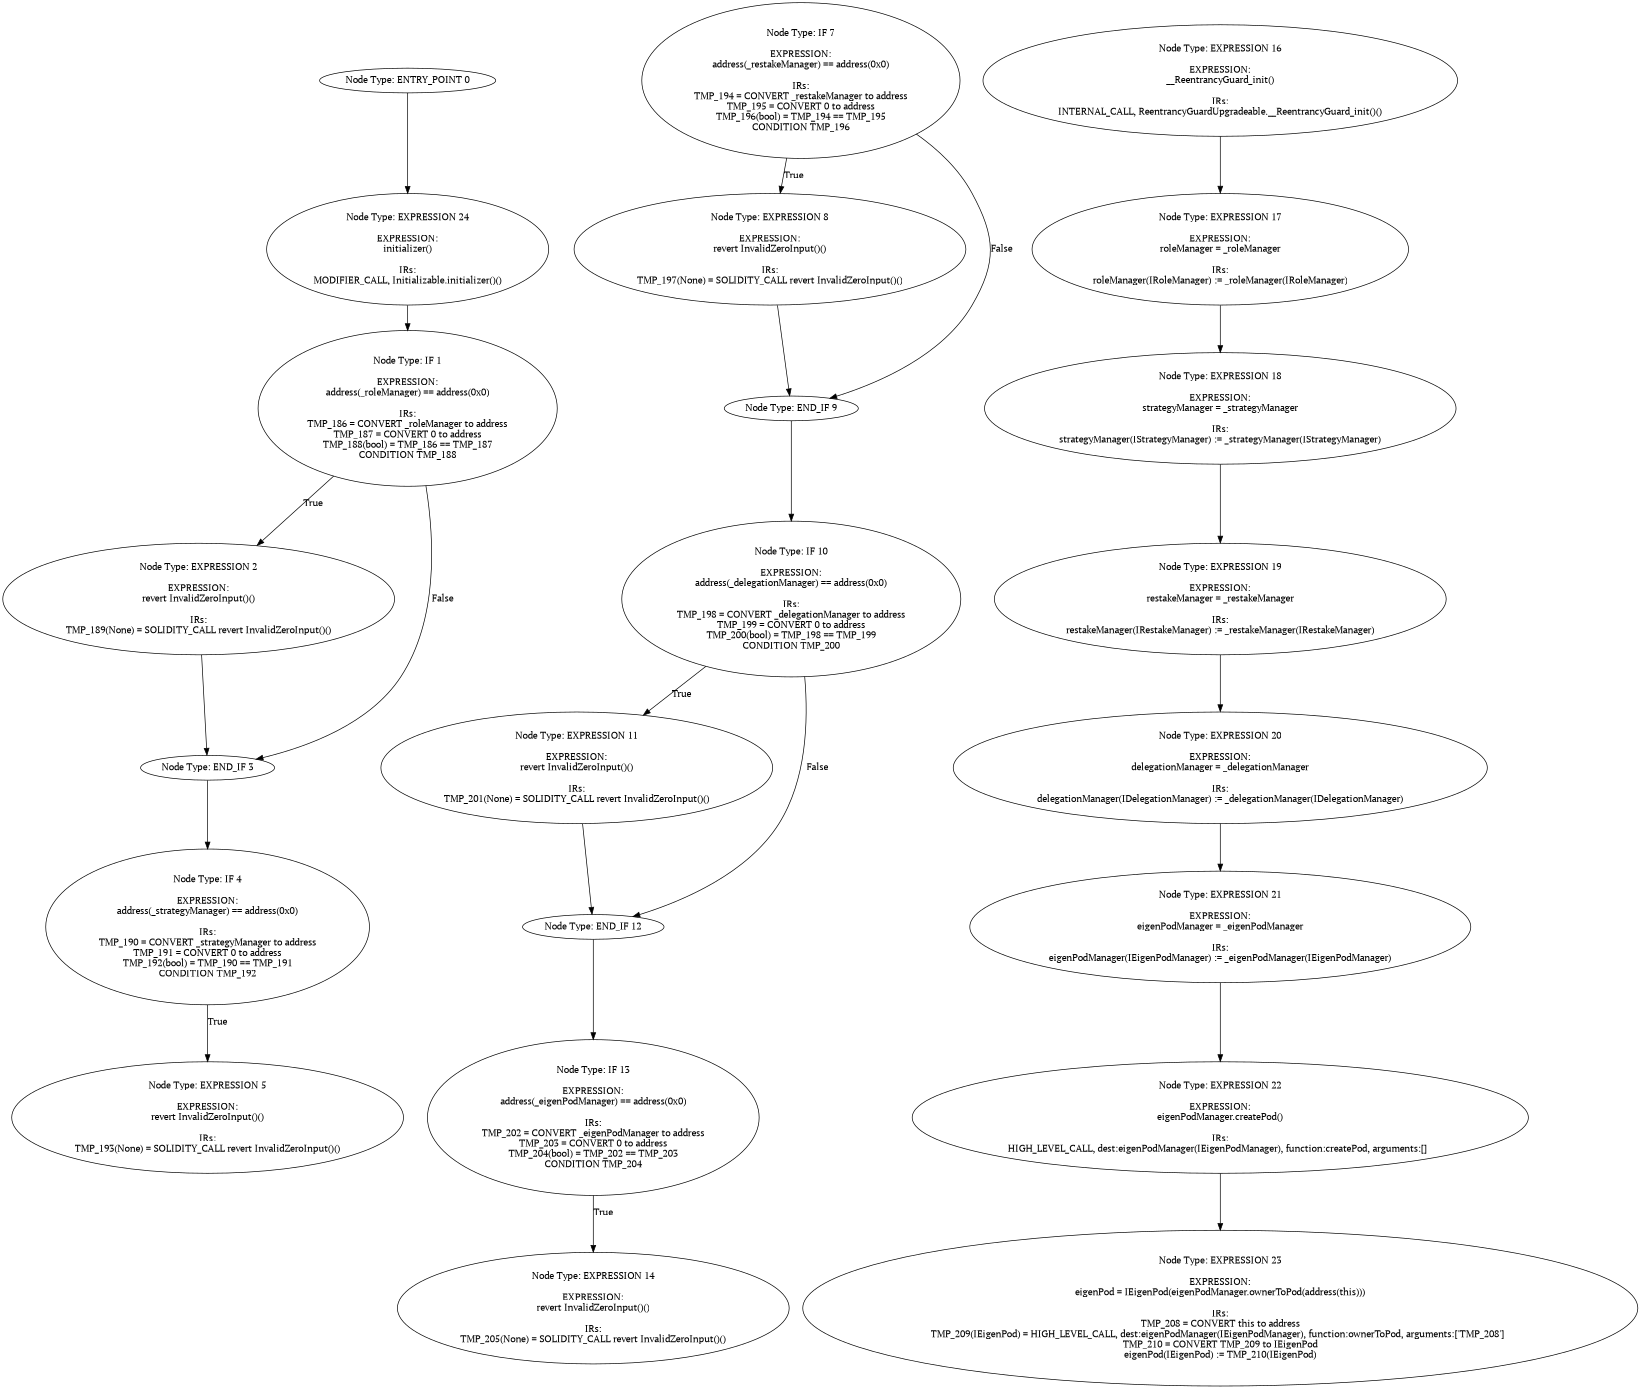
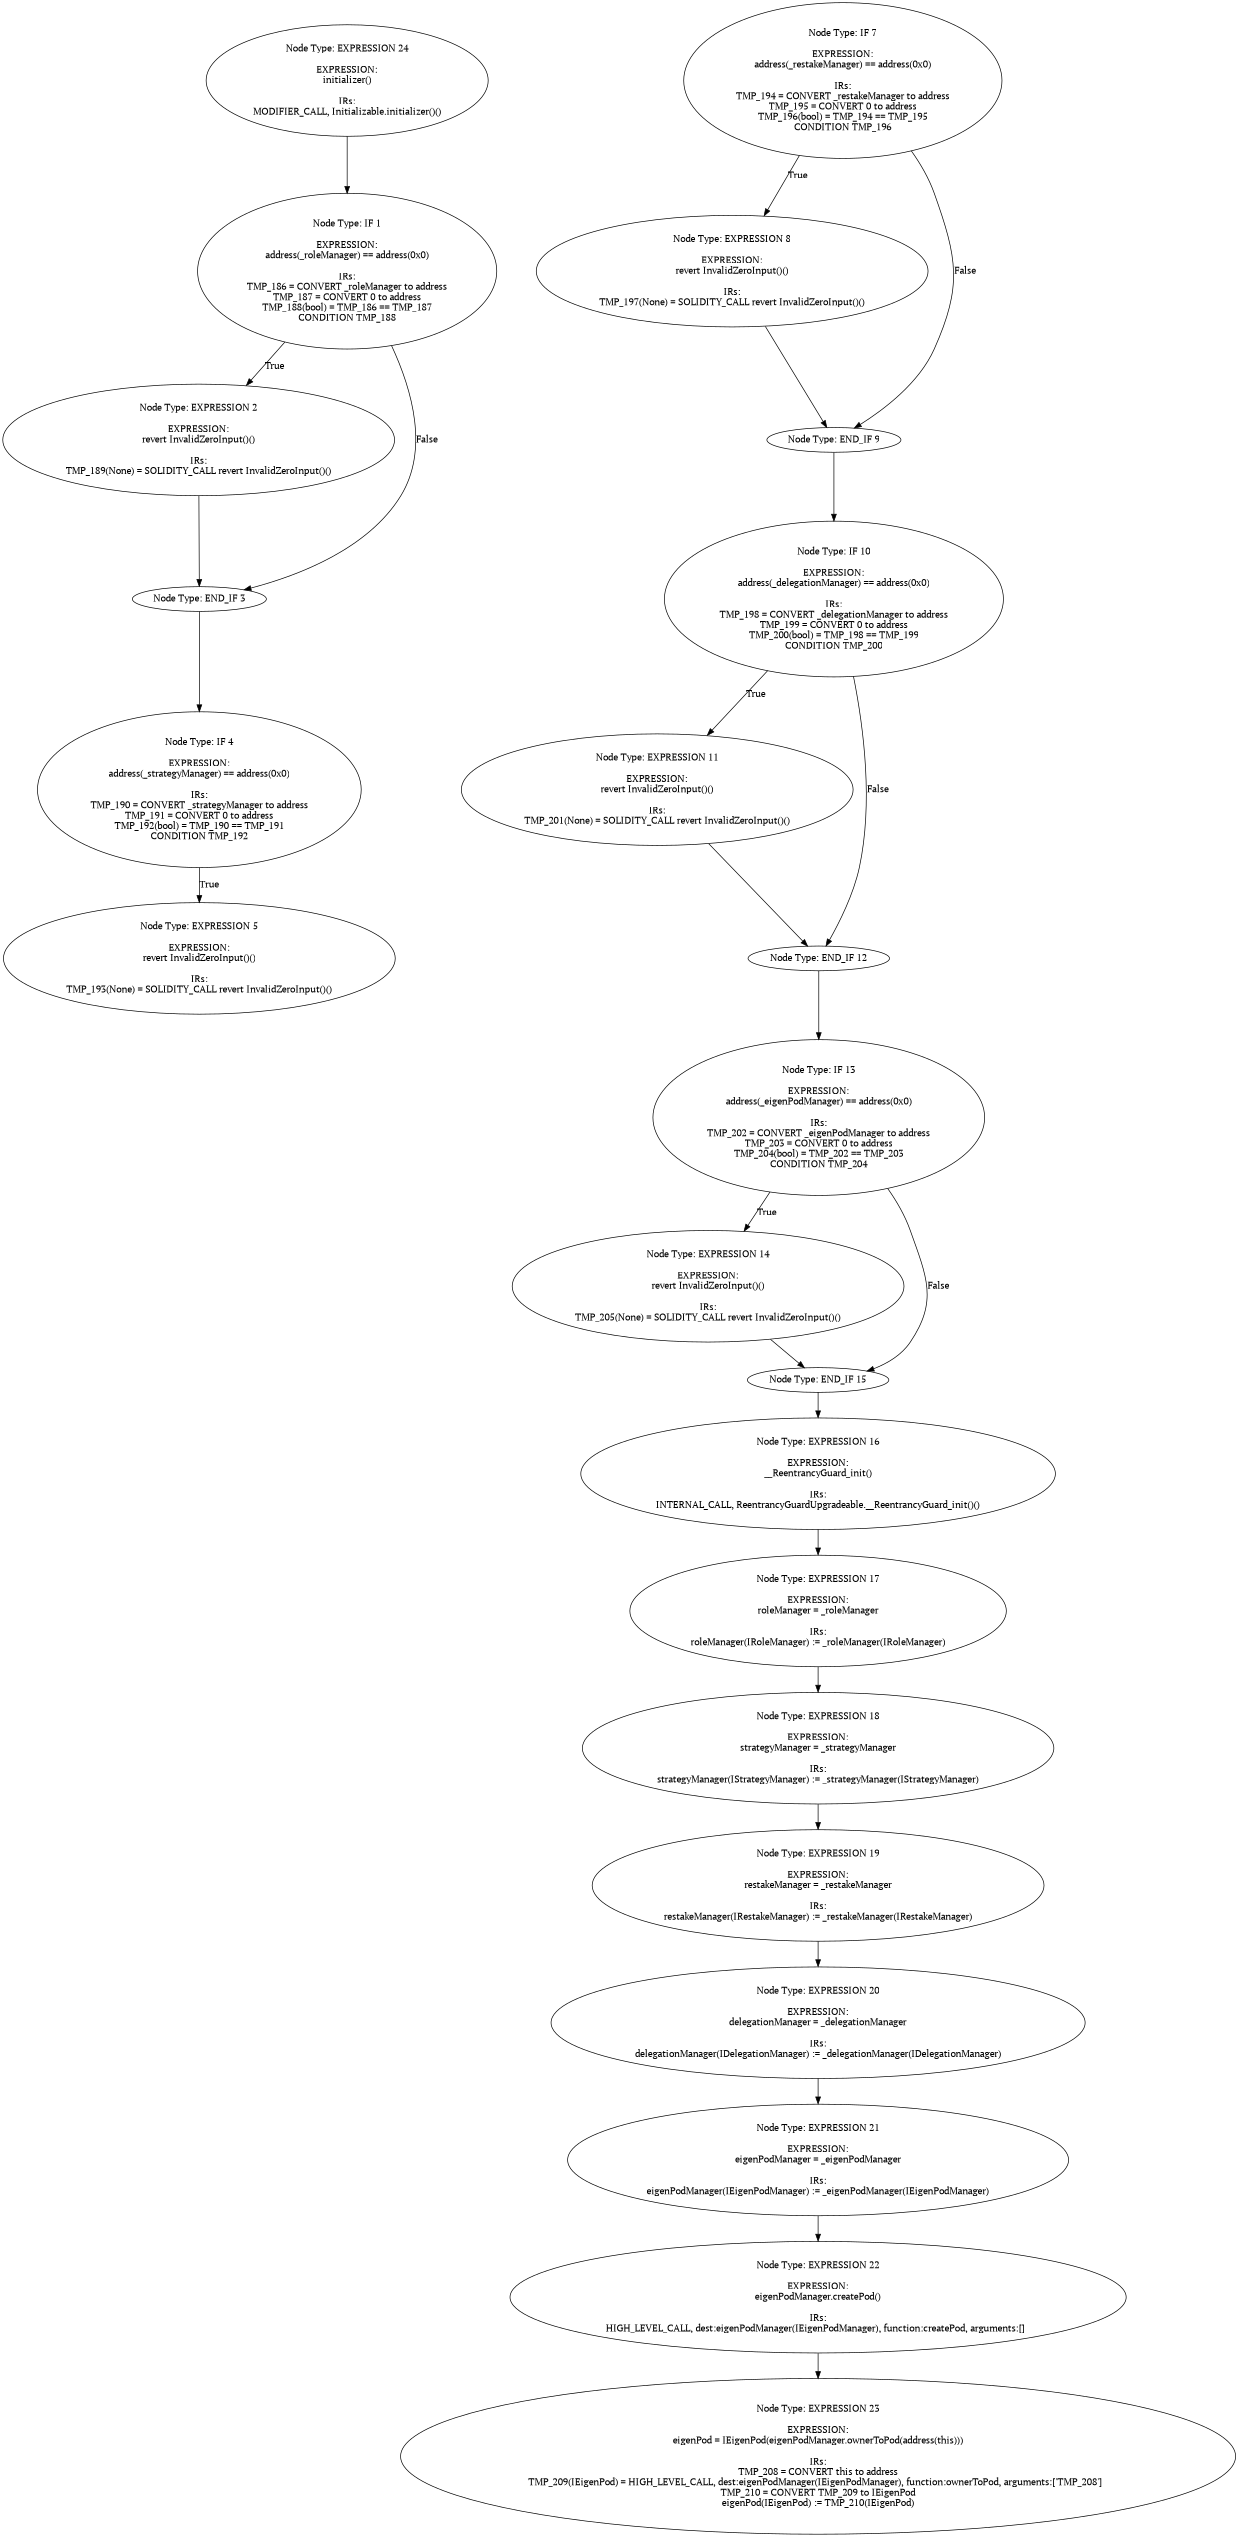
(408, 81) -> none
none -> (818, 1380)
